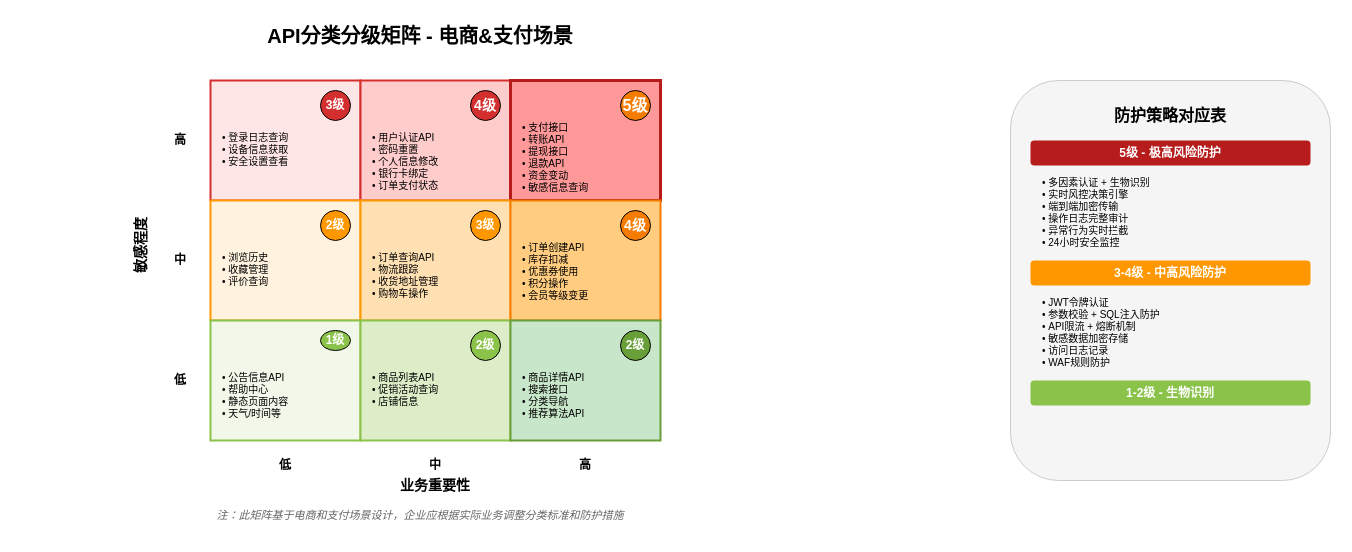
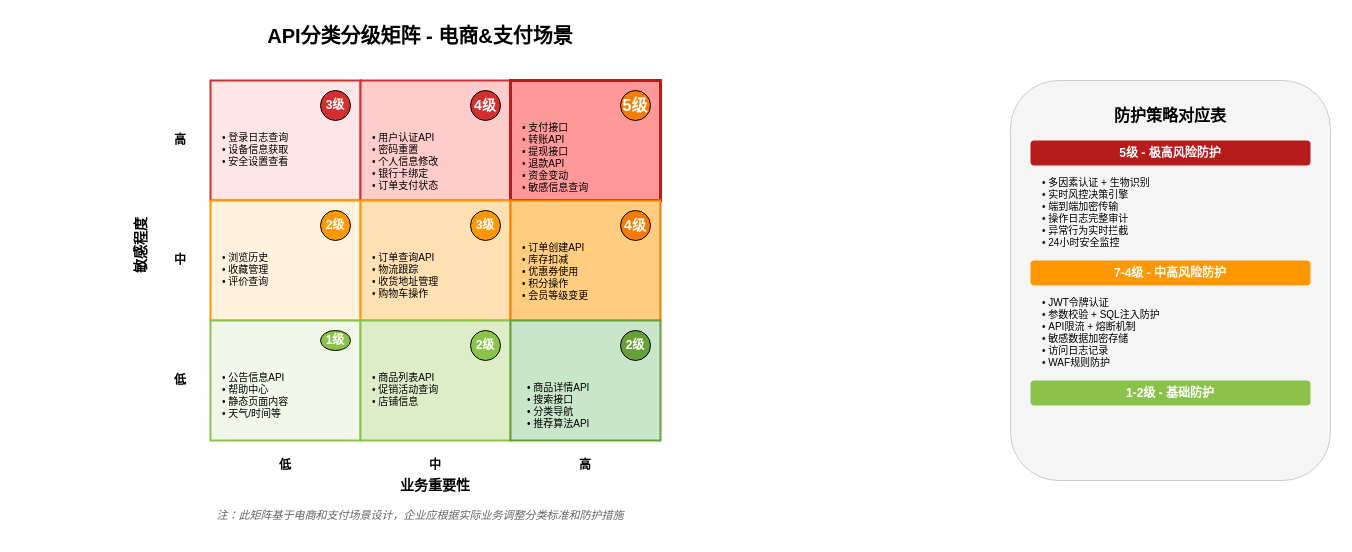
(1171, 274) -> (1171, 274)
(1171, 394) -> (1171, 394)
(586, 396) -> (591, 406)
